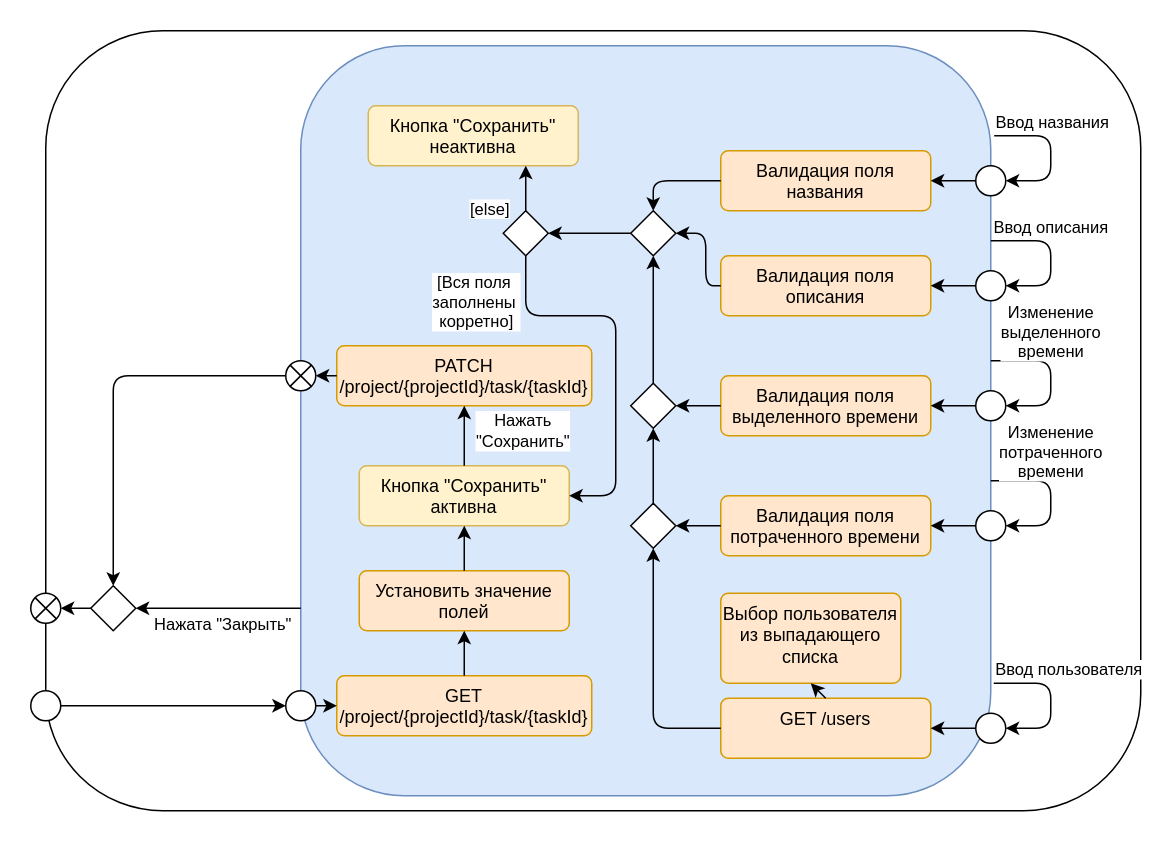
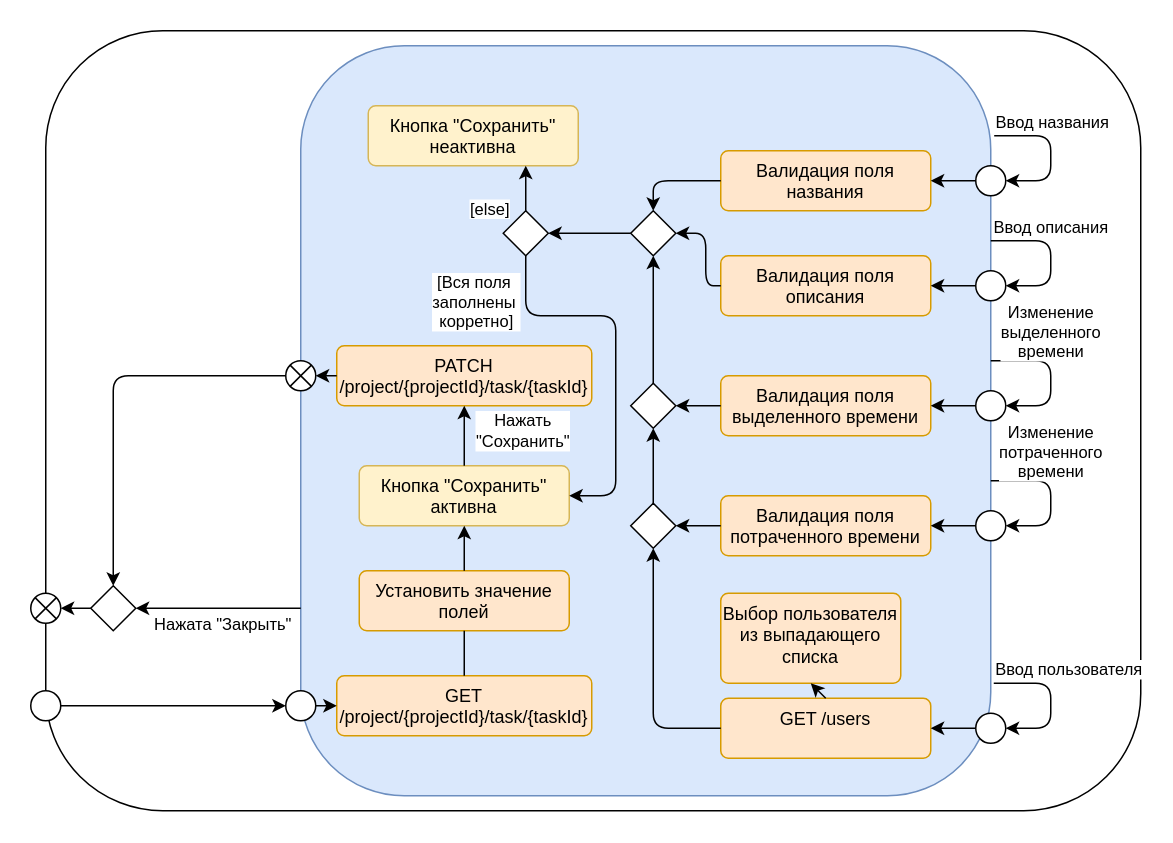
(464, 642) -> (464, 637)
